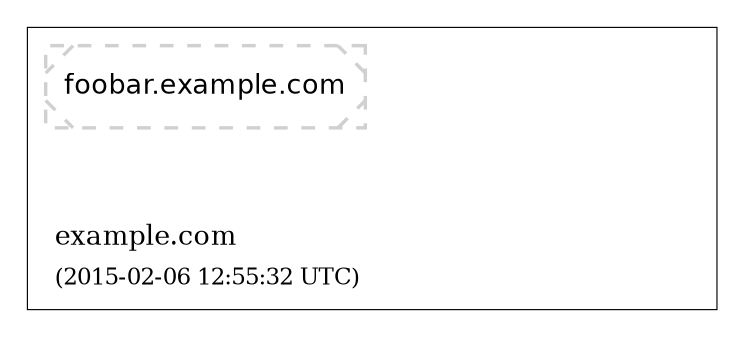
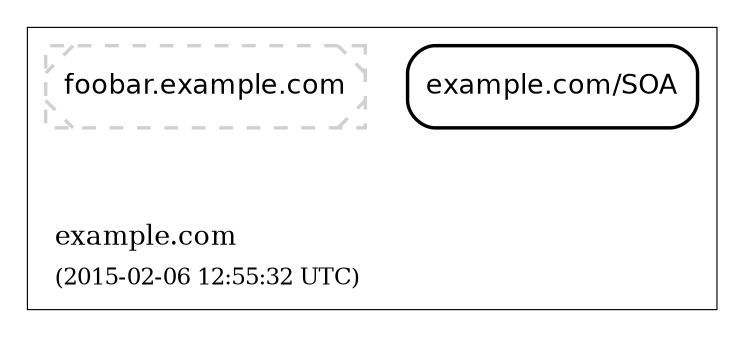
none -> (553, 87)
